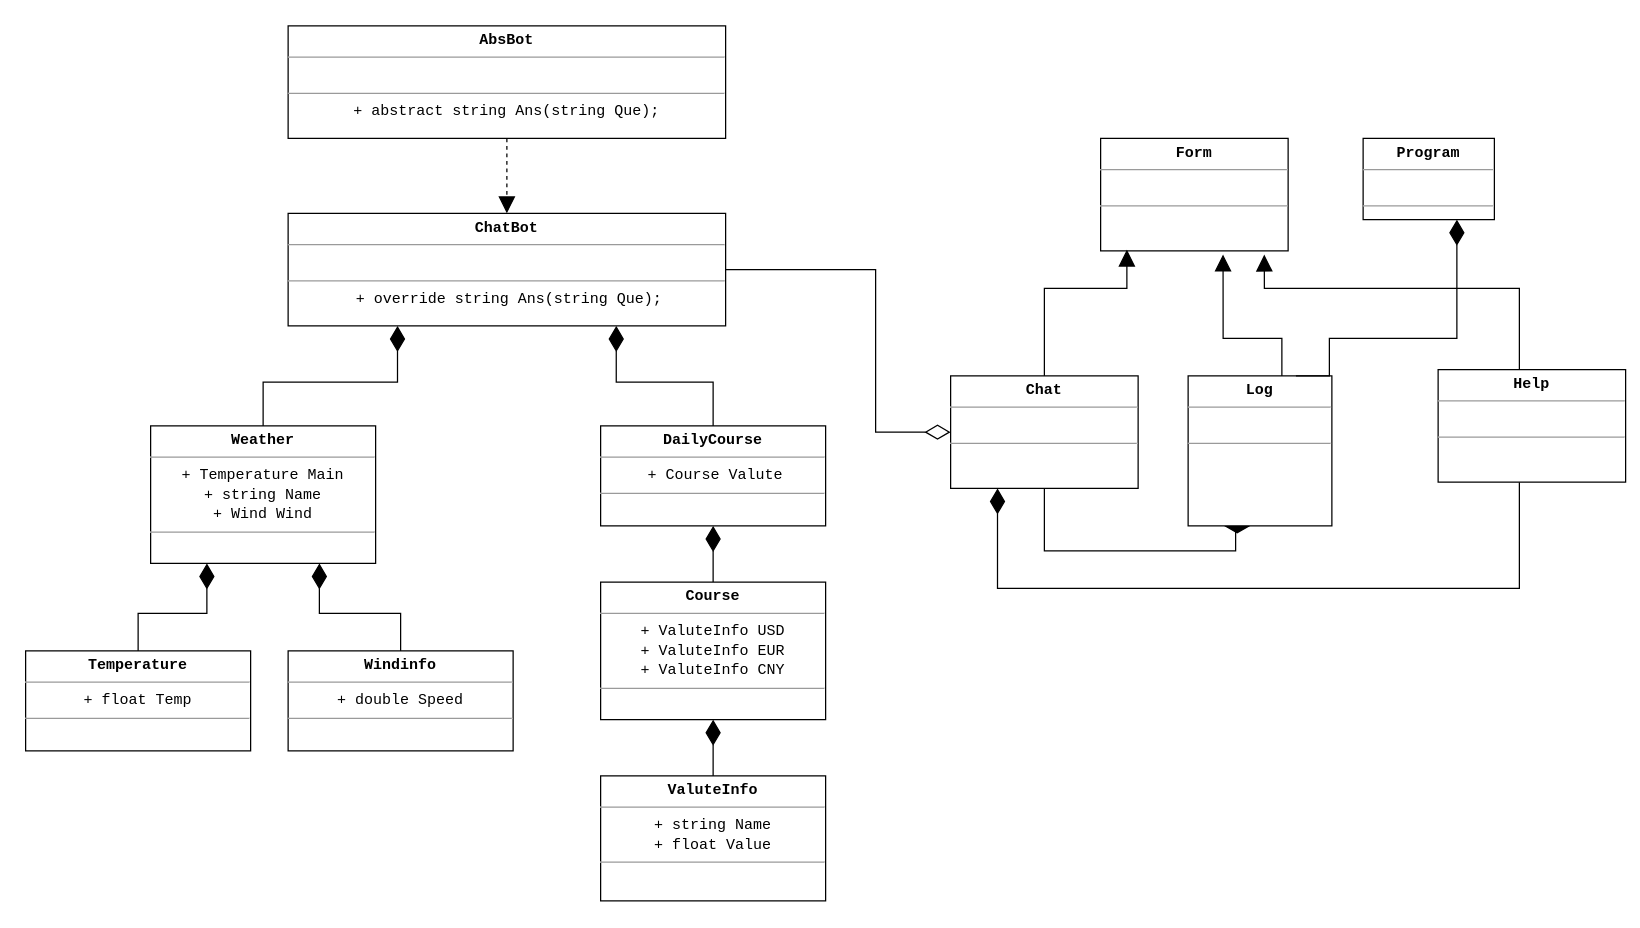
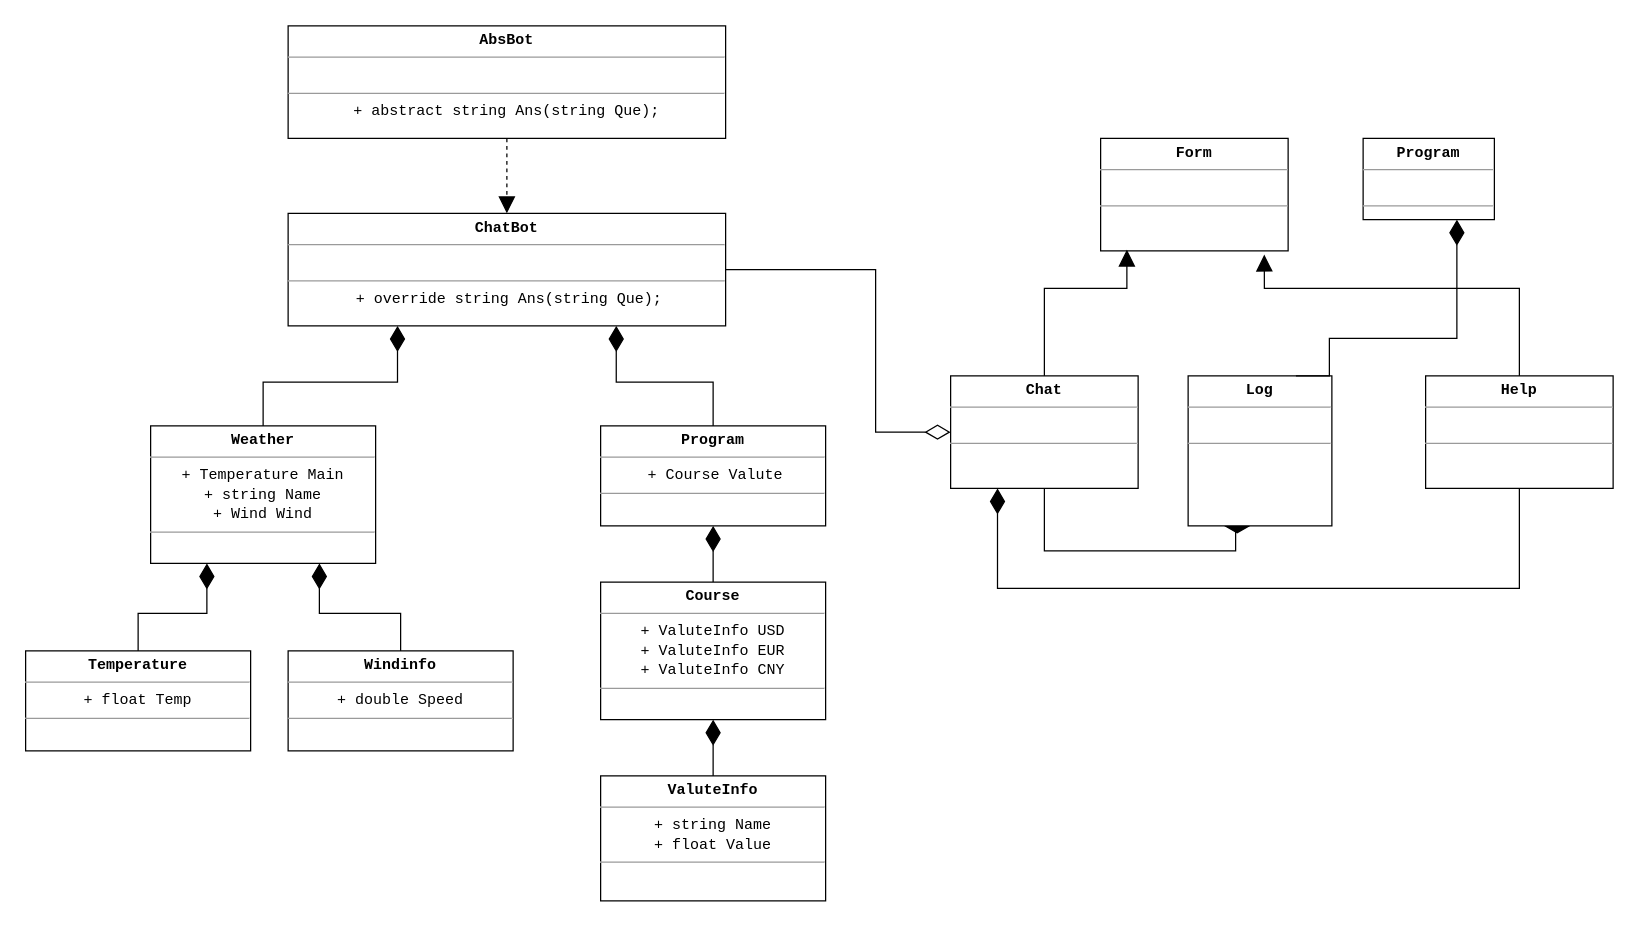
(1237, 338) -> none
(1532, 426) -> (1519, 432)
(713, 444) -> (713, 444)
